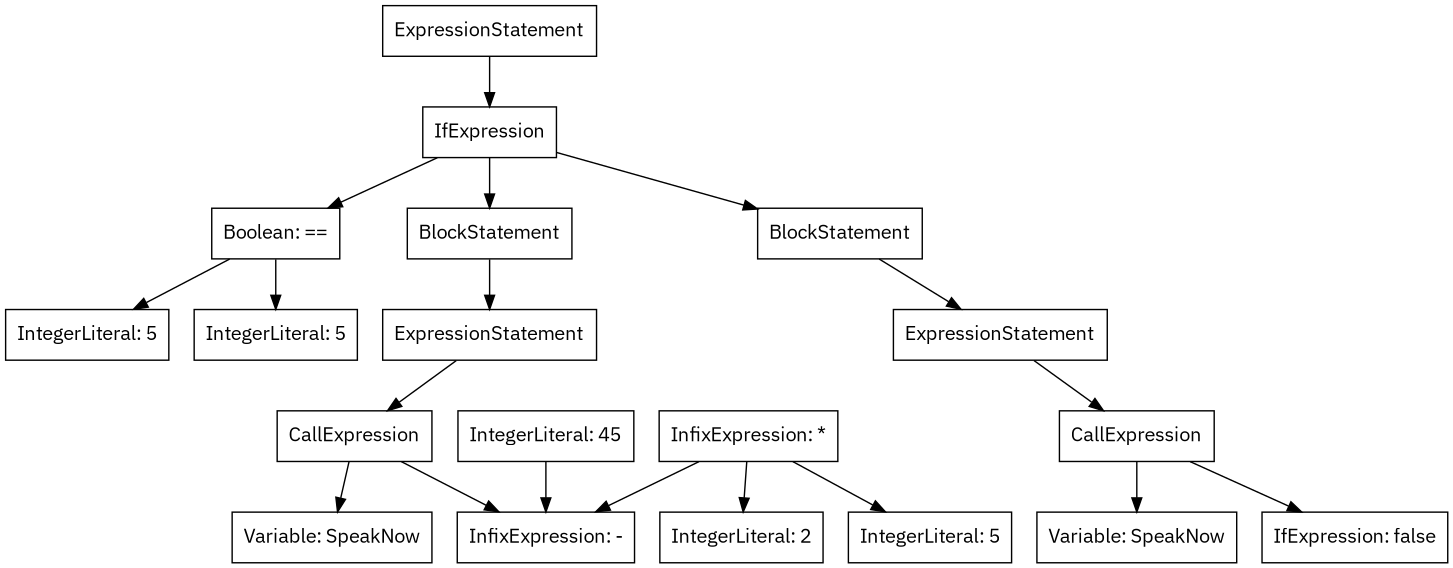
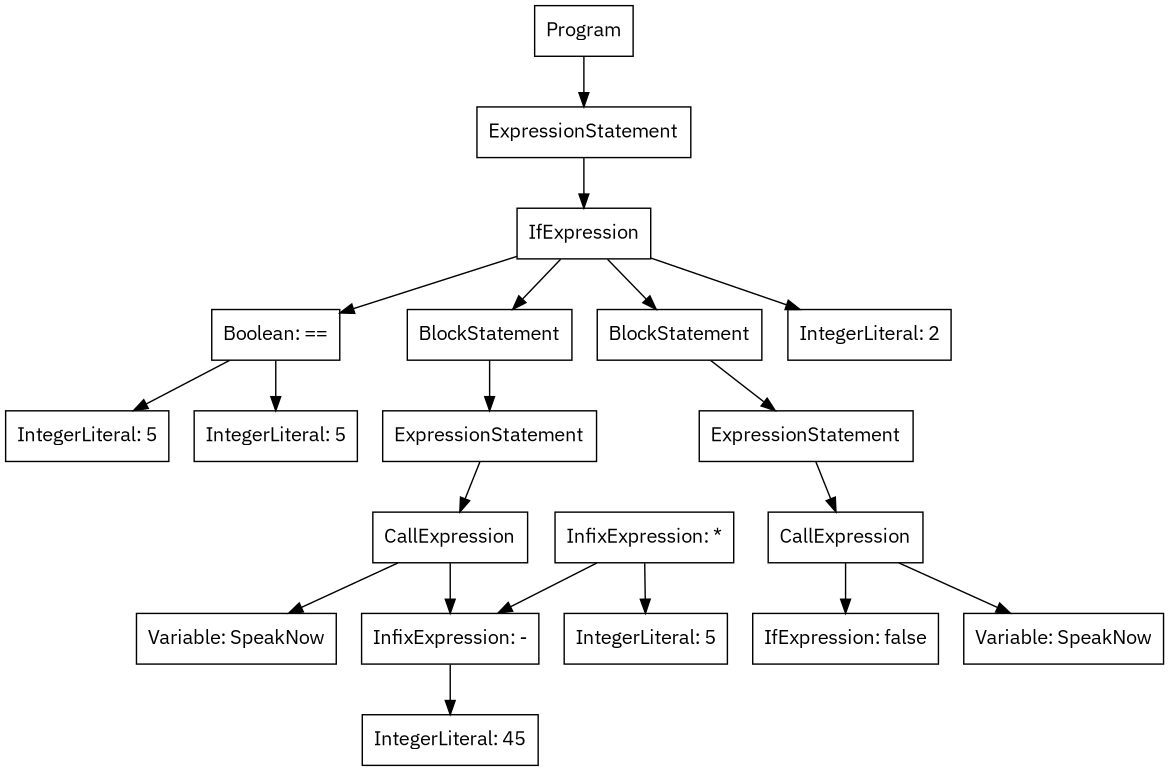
none -> (584, 31)
(546, 480) -> (450, 683)
(745, 480) -> (719, 281)
